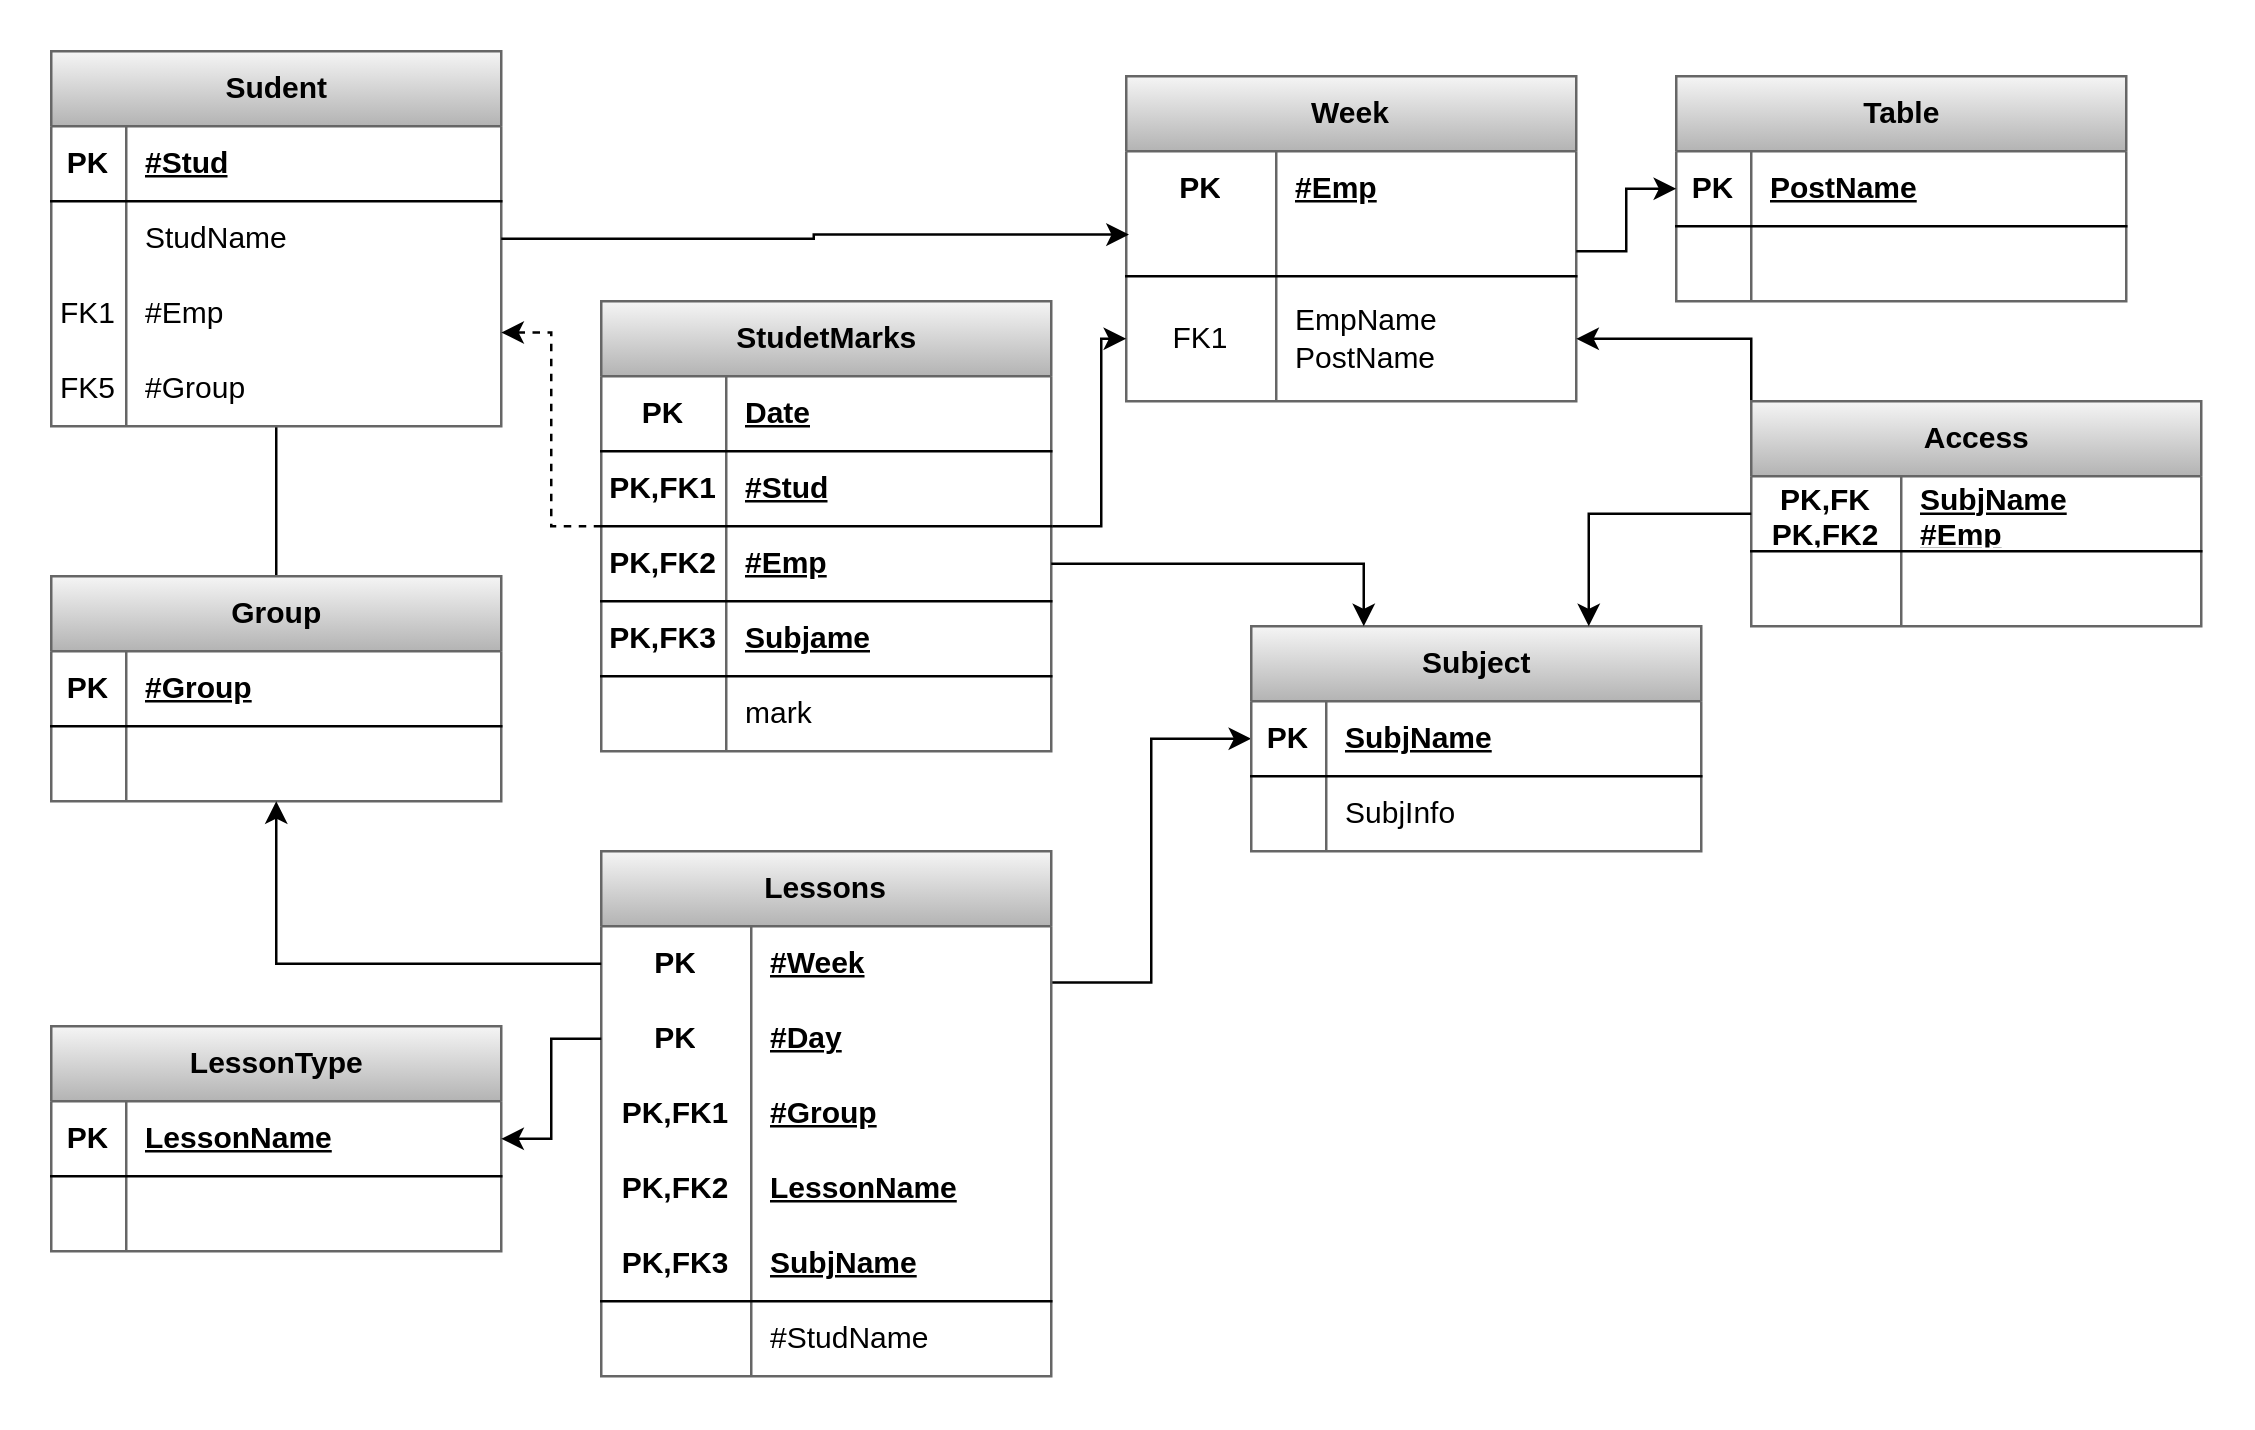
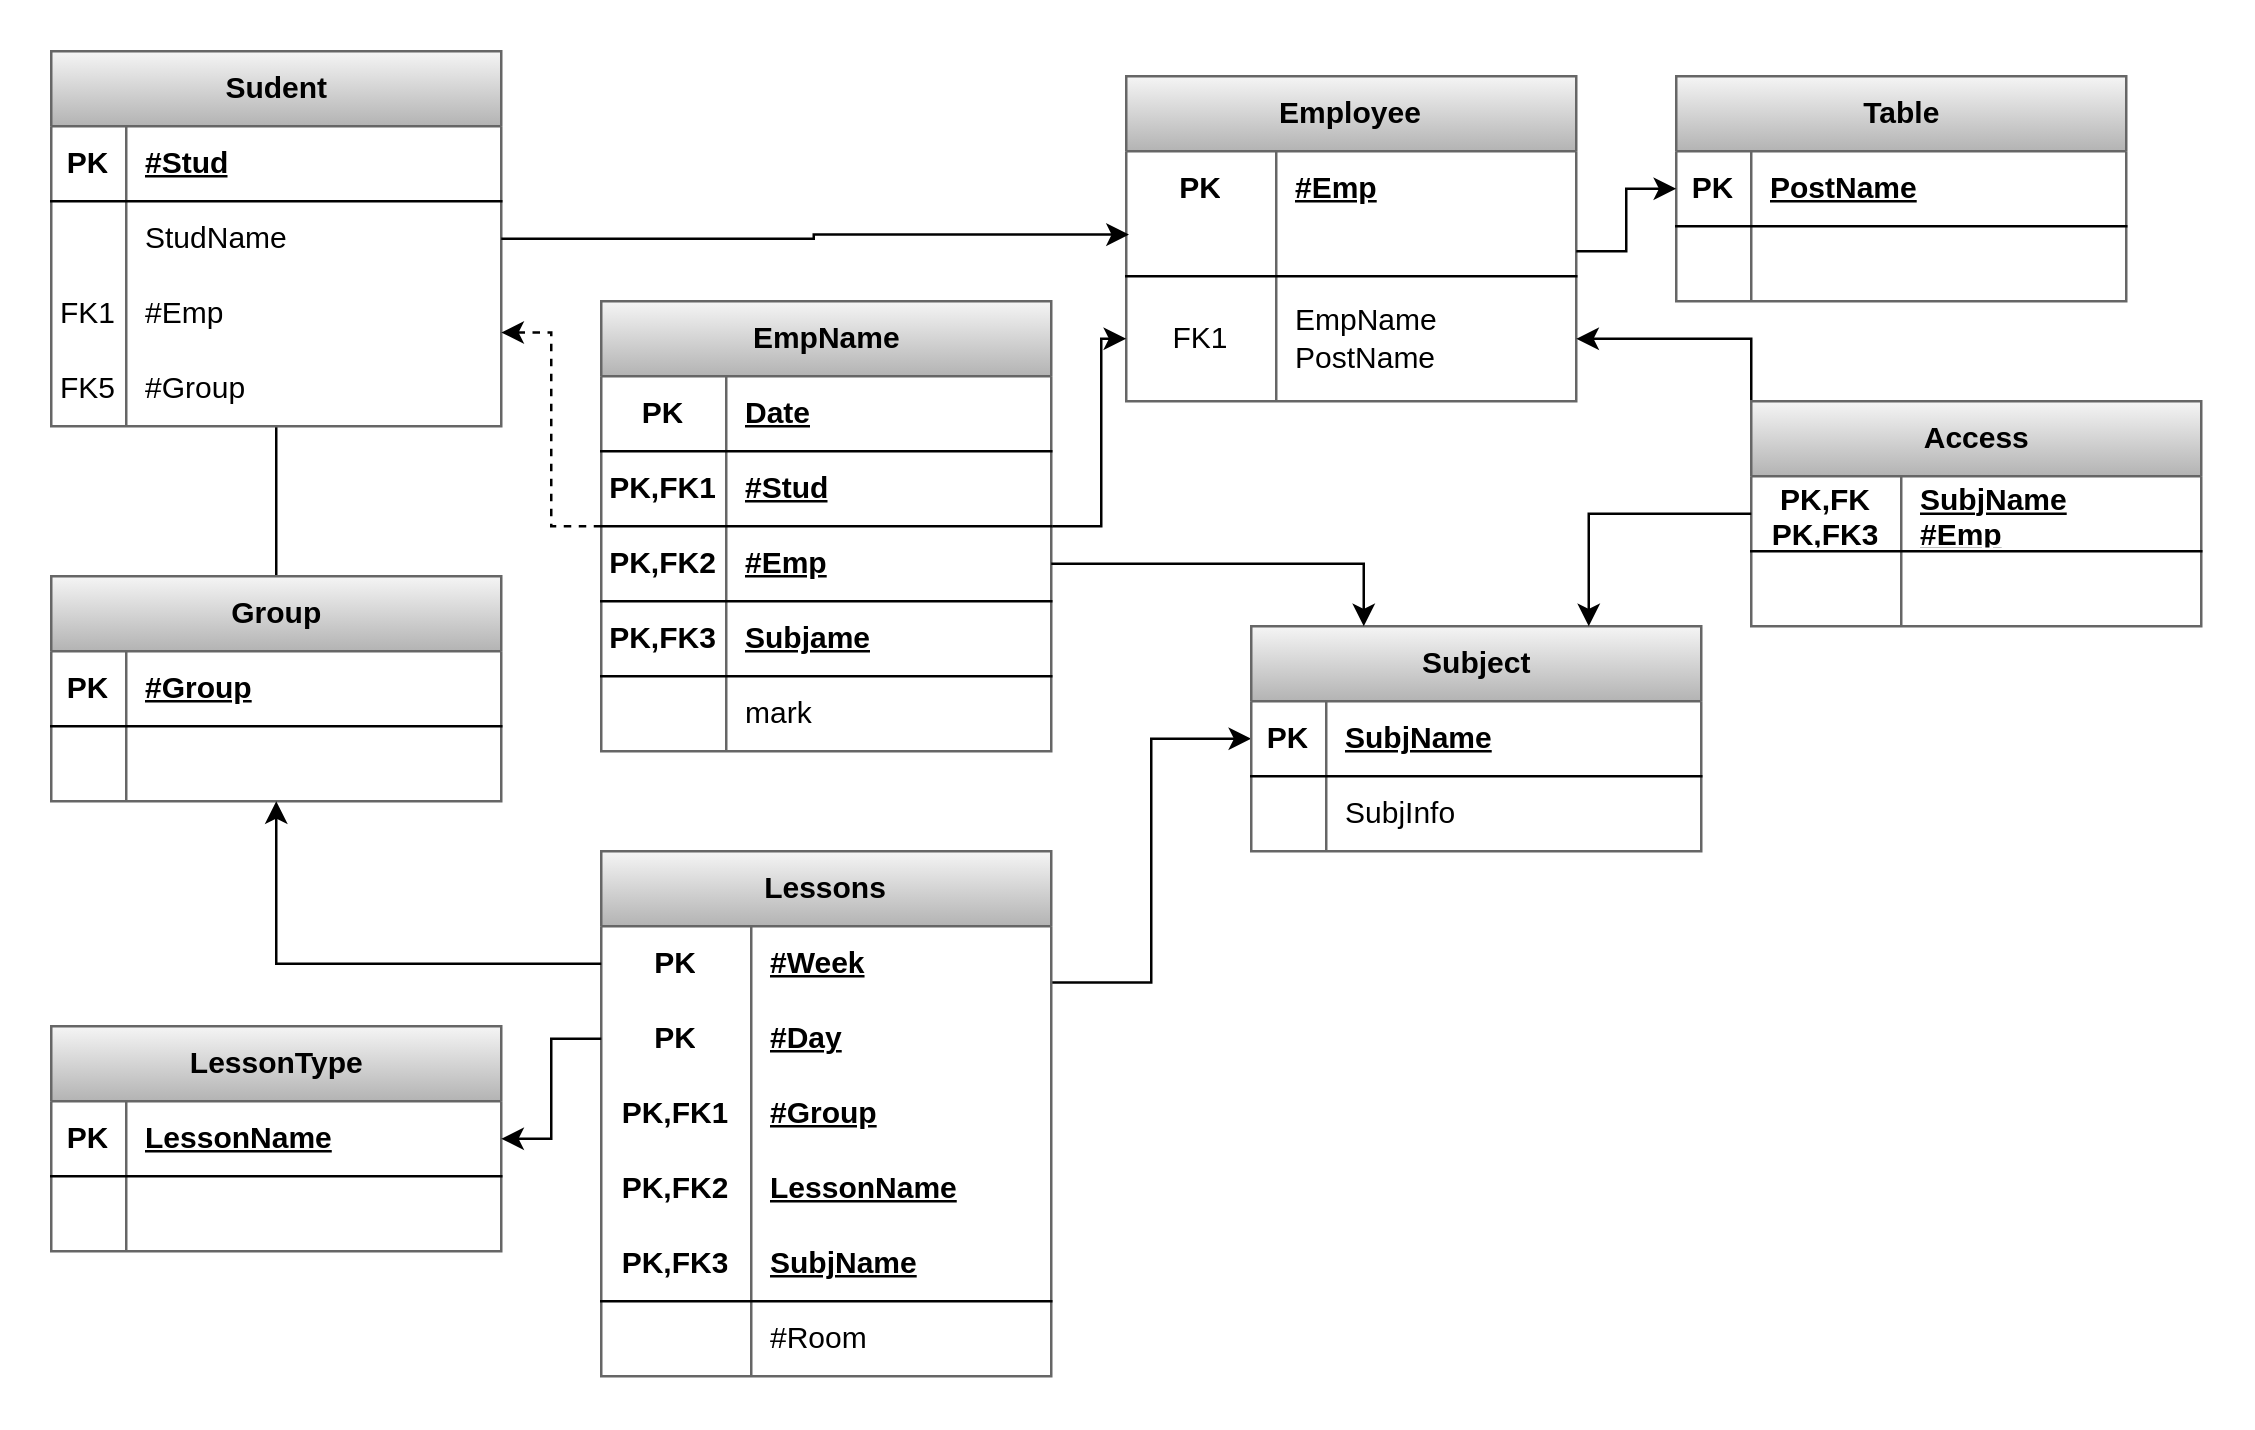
(1351, 114) -> (1351, 114)
(828, 339) -> (828, 339)
(1826, 514) -> (1826, 514)
(847, 1339) -> (813, 1339)
